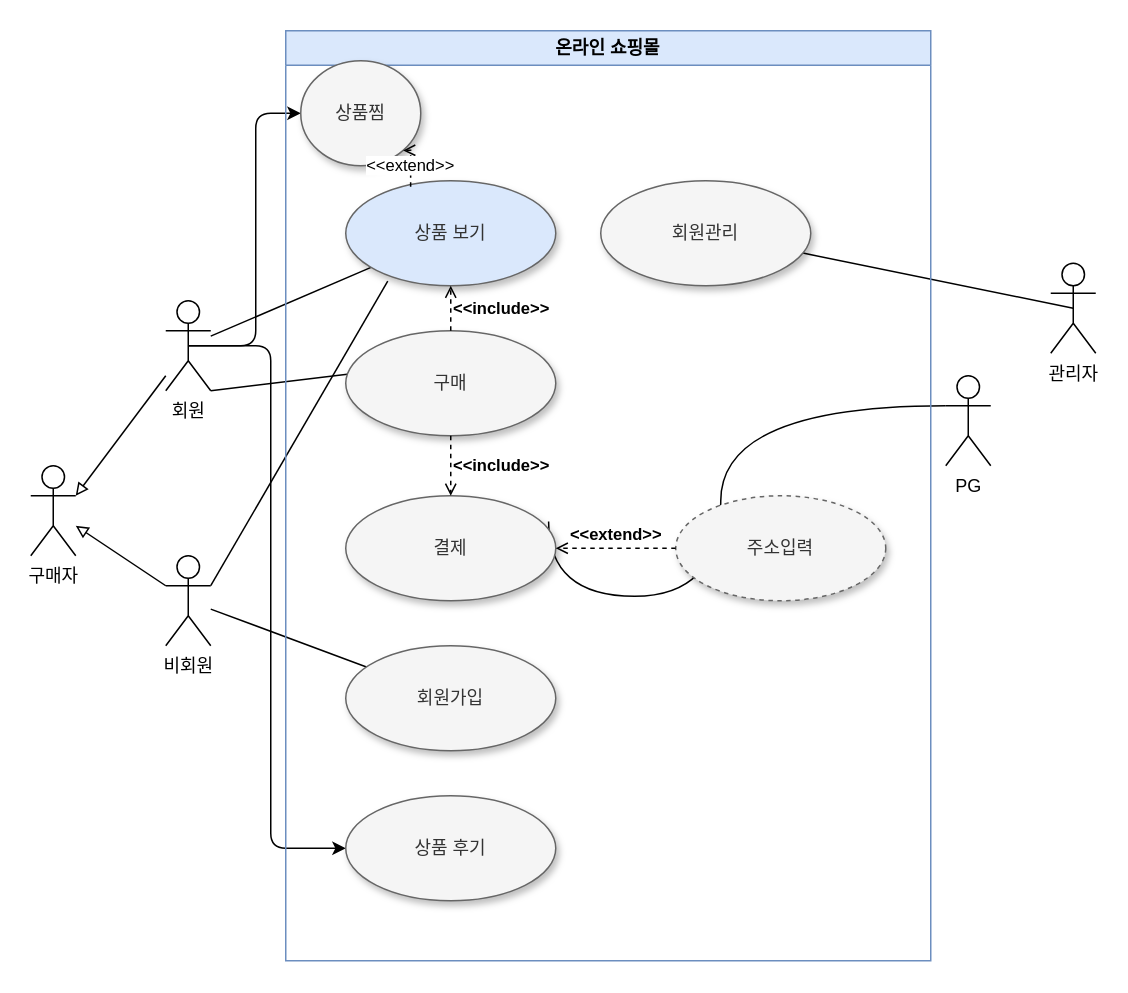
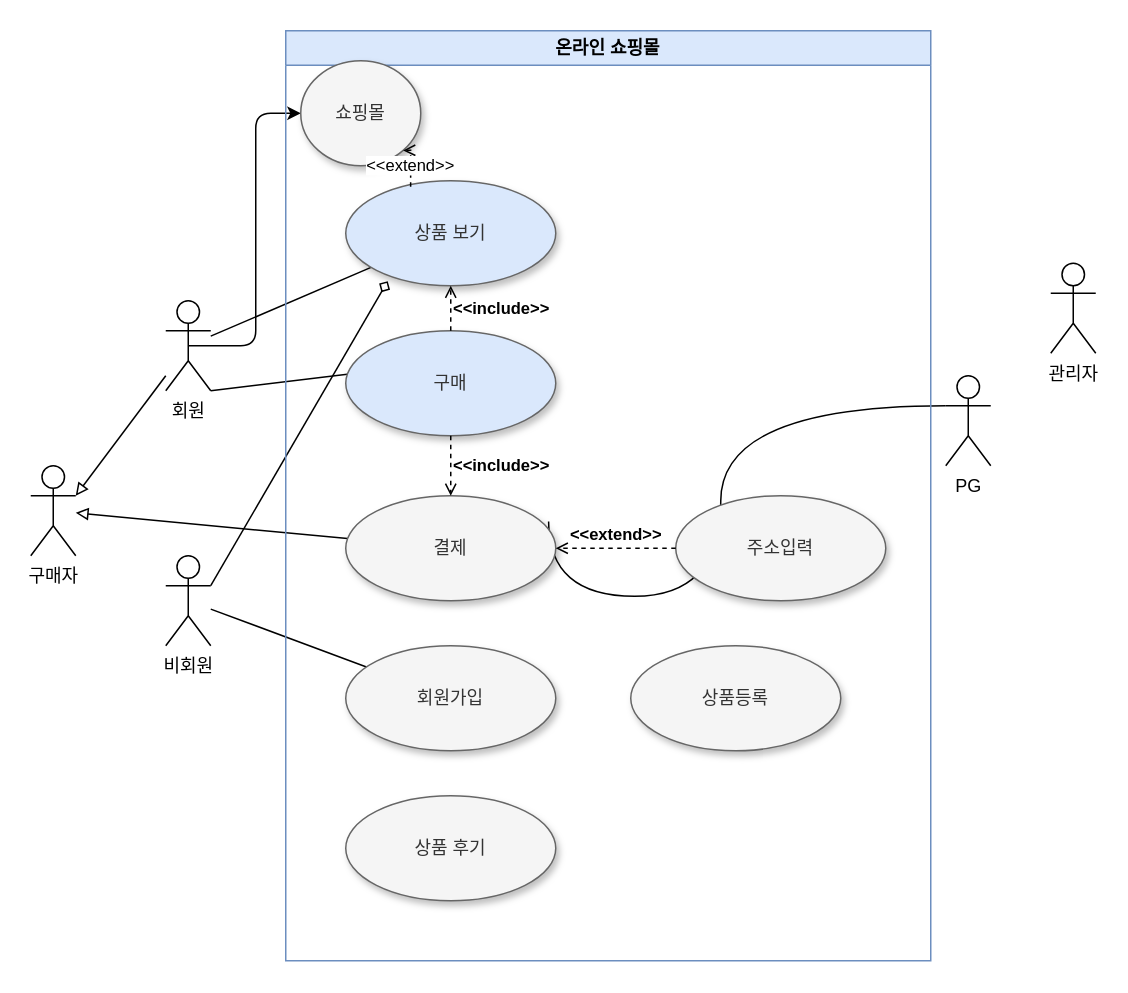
(361, 113) -> (361, 113)
(706, 233) -> none
(937, 280) -> none
(384, 287) -> (381, 292)
(451, 383) -> (451, 383)
(781, 548) -> (781, 548)
(125, 558) -> (218, 526)
(271, 693) -> none
none -> (736, 698)
